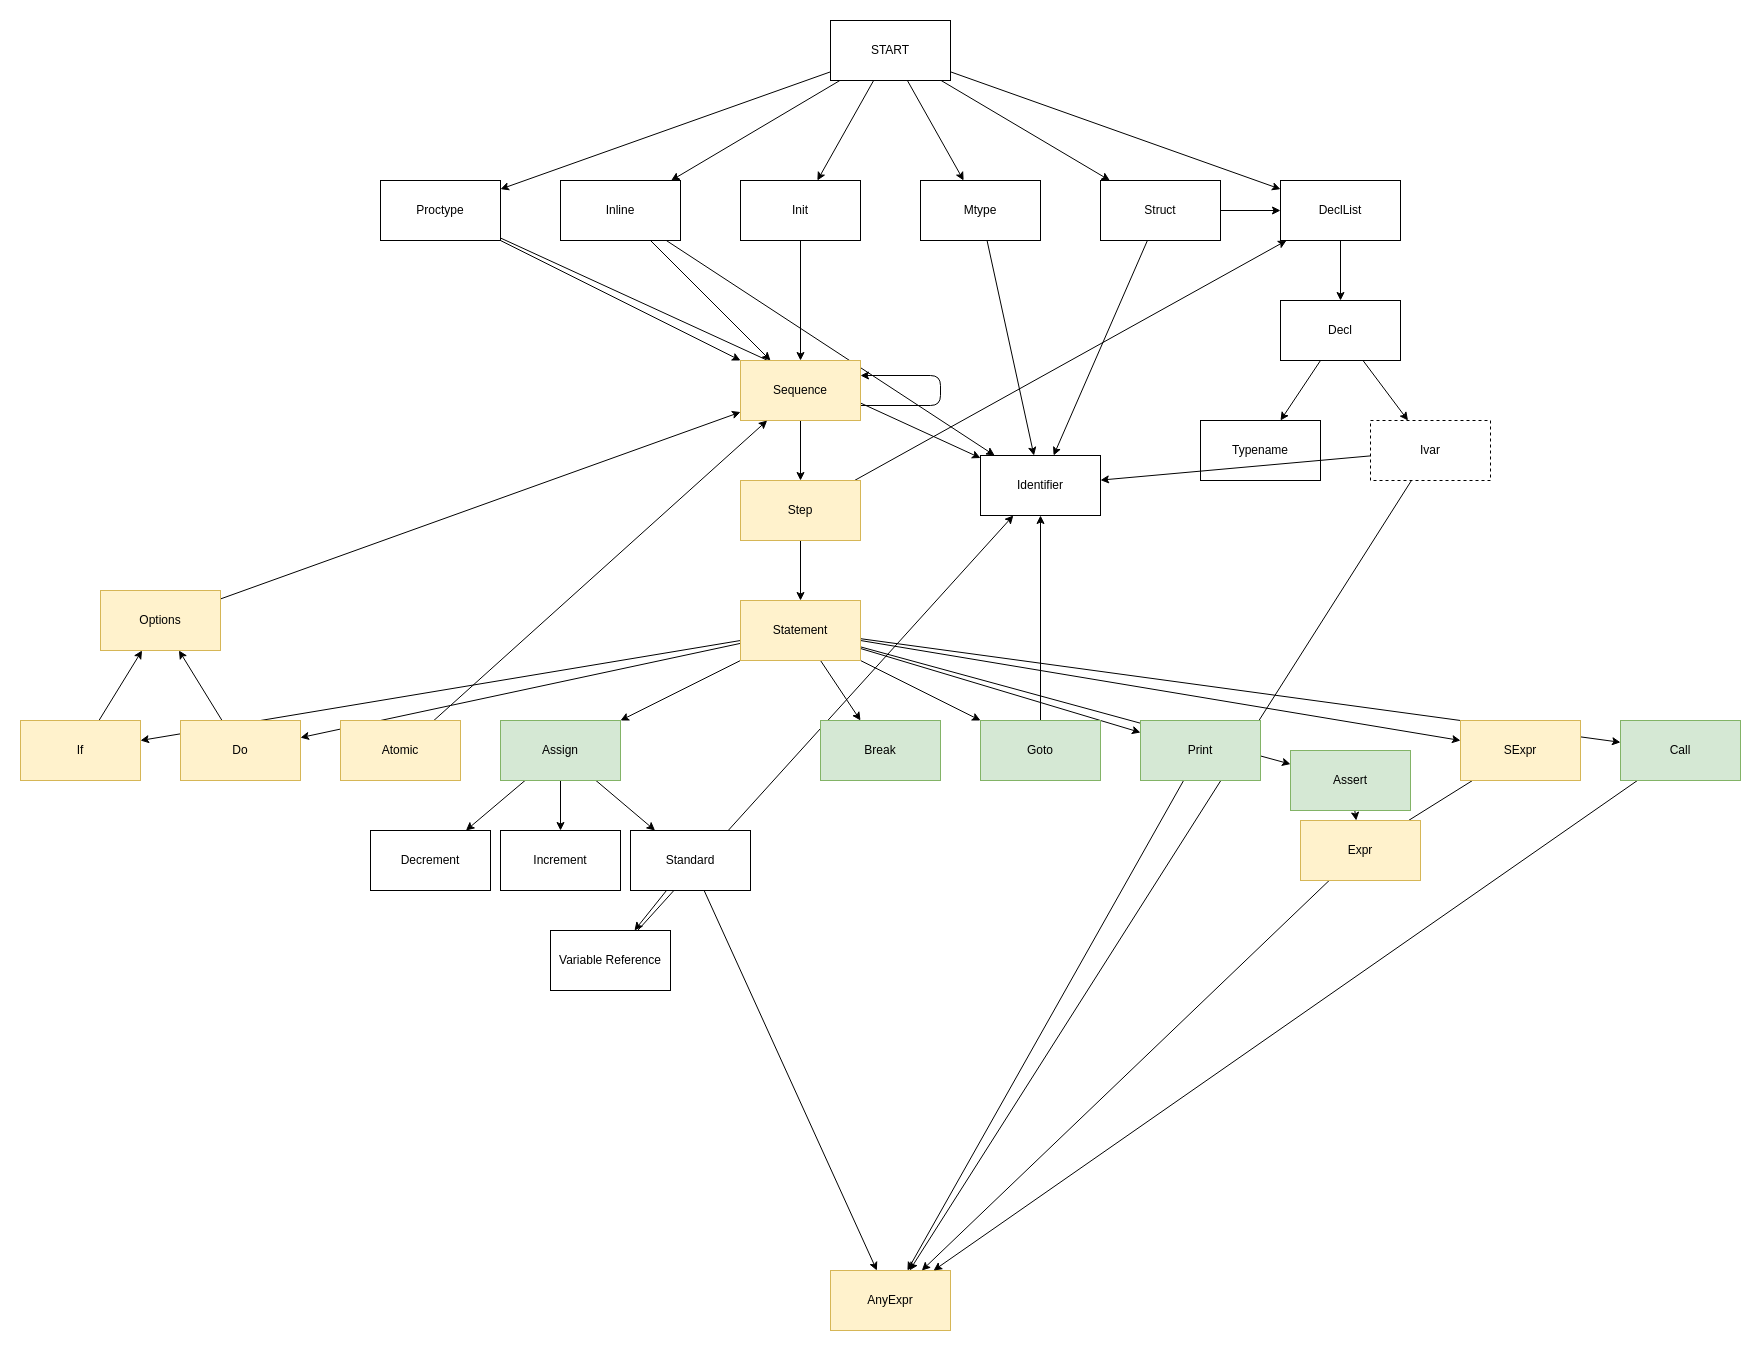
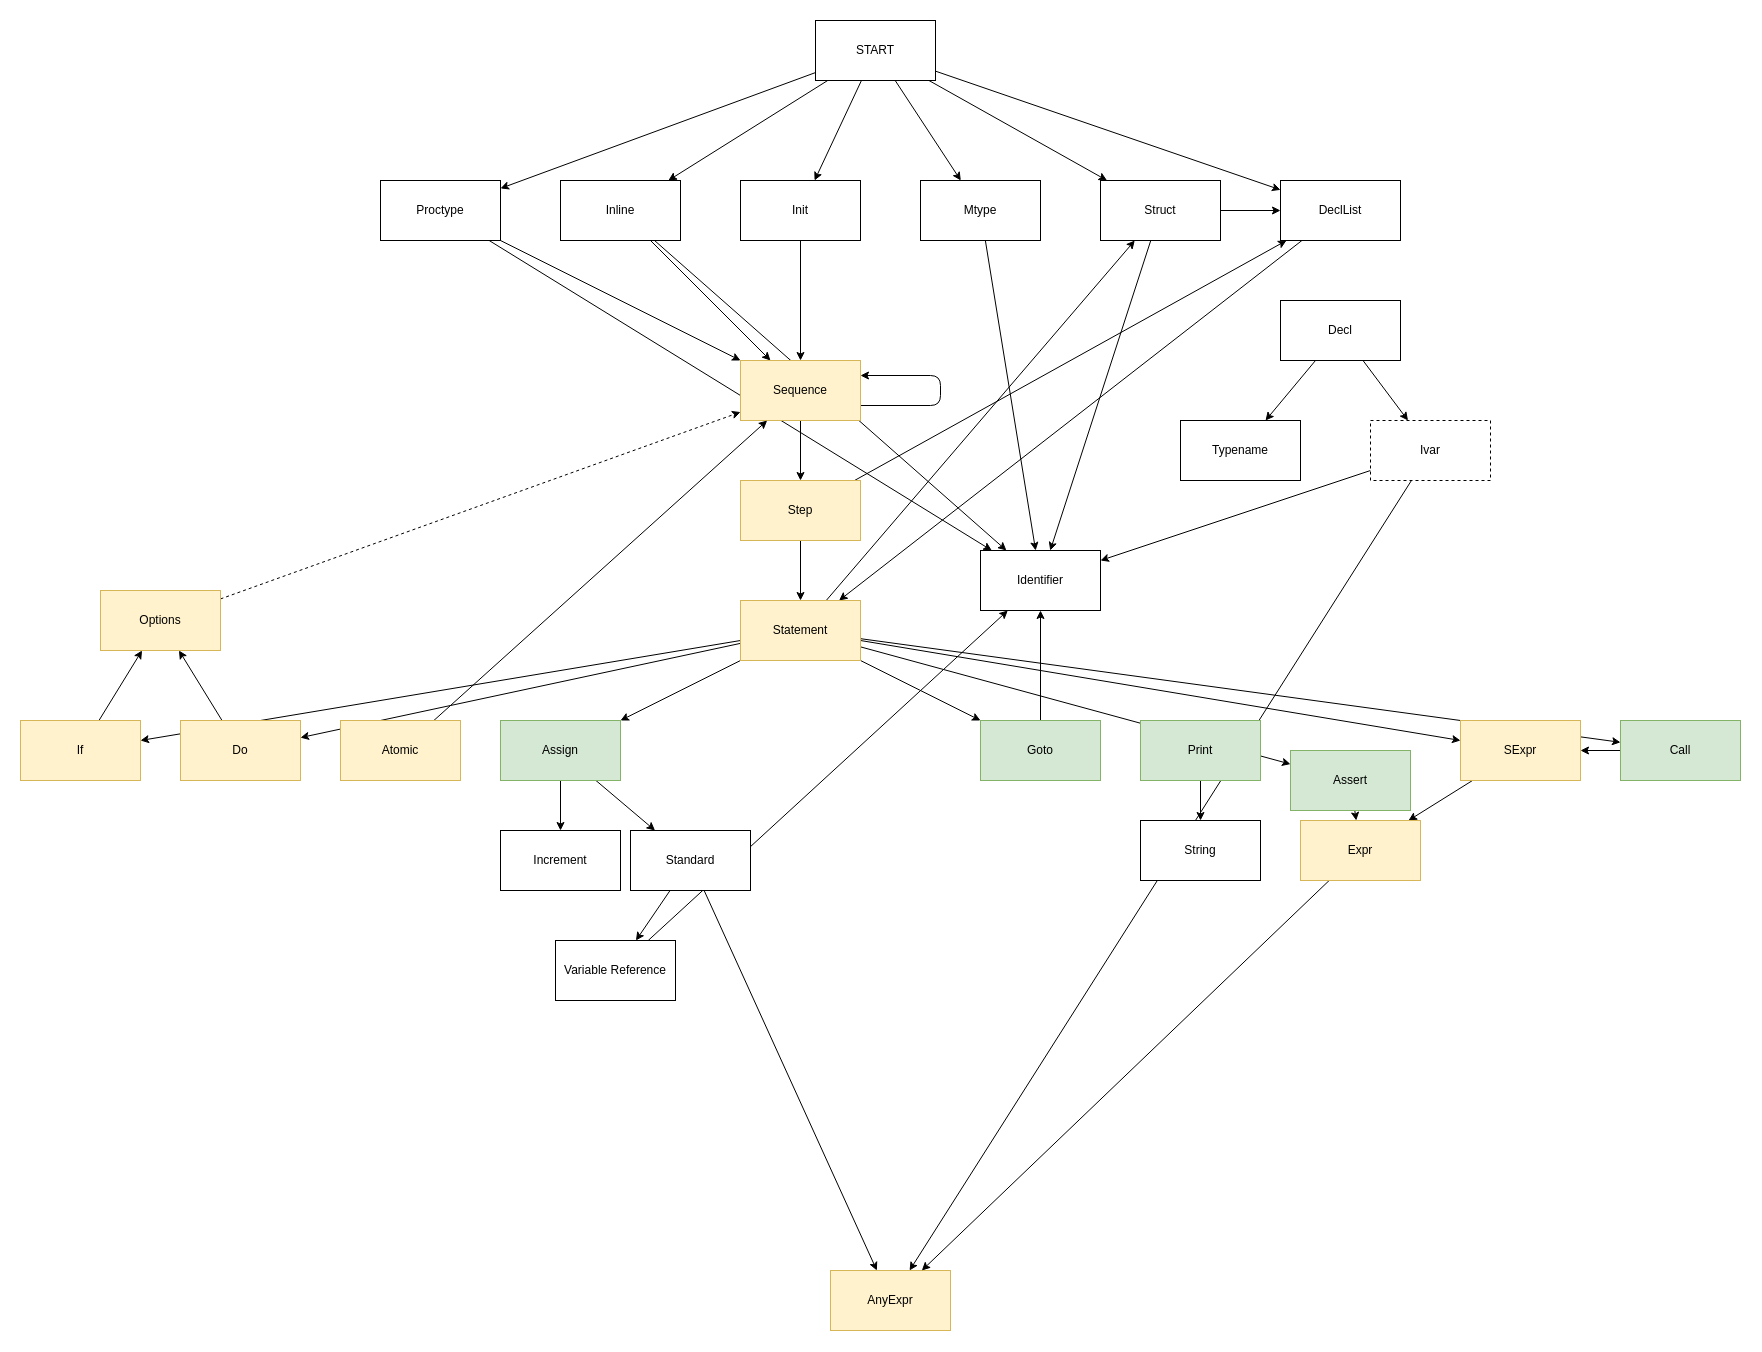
(891, 51) -> (876, 51)
(1341, 267) -> (1073, 419)
(1261, 451) -> (1241, 451)
(1041, 486) -> (1041, 581)
(478, 506) -> (478, 506)
(838, 687) -> none
(997, 689) -> (978, 423)
(881, 751) -> none
none -> (1201, 794)
(498, 803) -> none
(1413, 818) -> (1416, 816)
none -> (1201, 851)
(431, 861) -> none
(611, 961) -> (616, 971)
(1047, 1023) -> none
(1289, 1023) -> (1604, 751)
